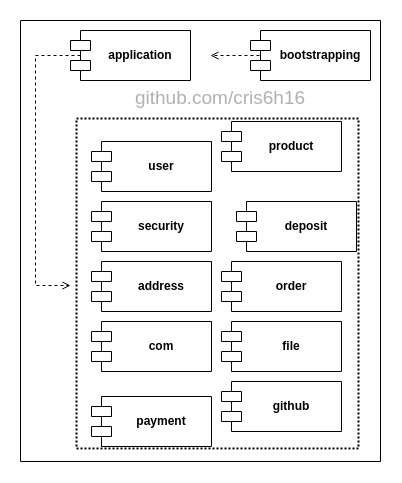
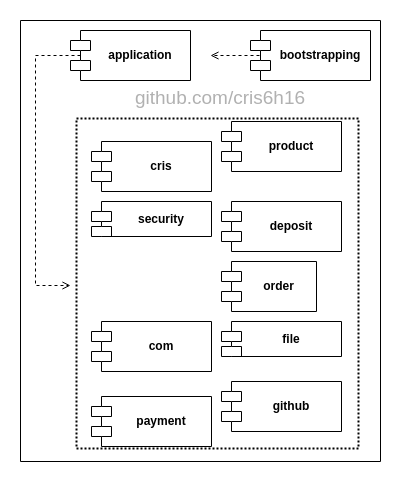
(162, 167) -> (162, 167)
(152, 227) -> (152, 219)
(297, 227) -> (282, 227)
(152, 287) -> none
(282, 287) -> (269, 287)
(282, 347) -> (282, 339)
